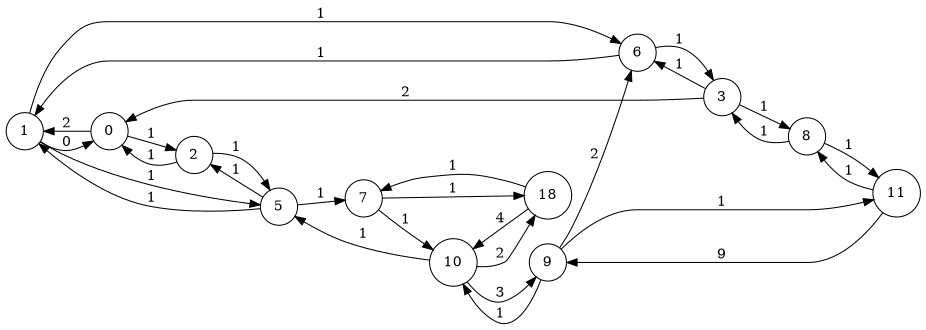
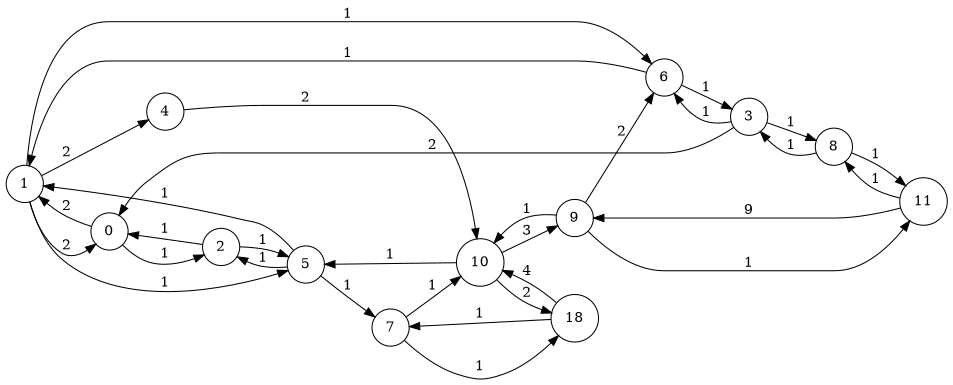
none -> (165, 112)
(67, 142) -> (67, 245)
